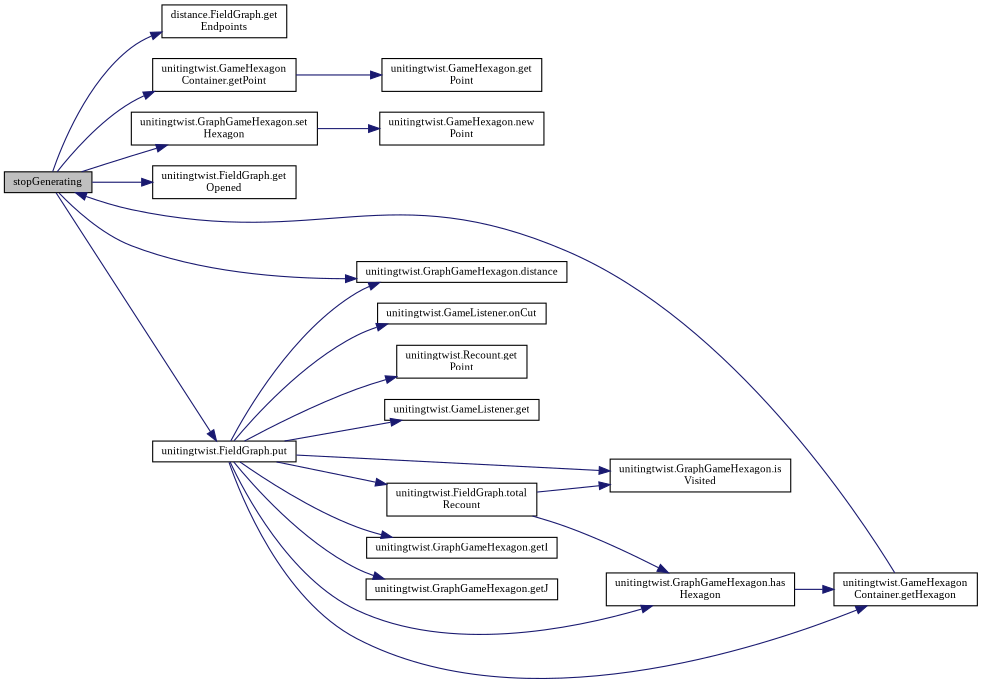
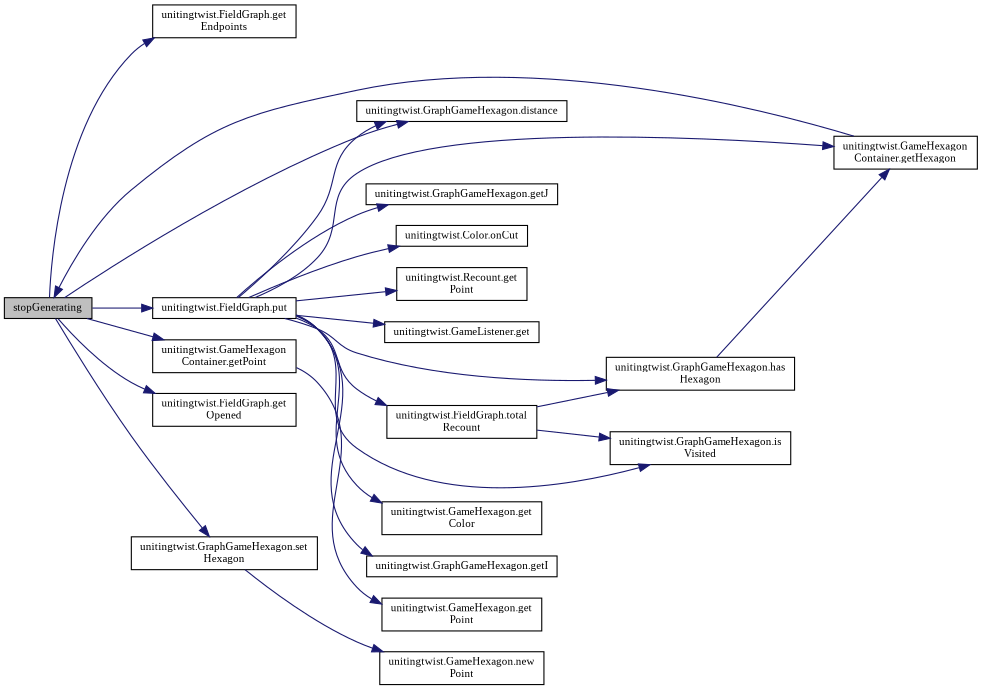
(224, 21) -> (224, 21)
(462, 314) -> (462, 236)
none -> (462, 518)
